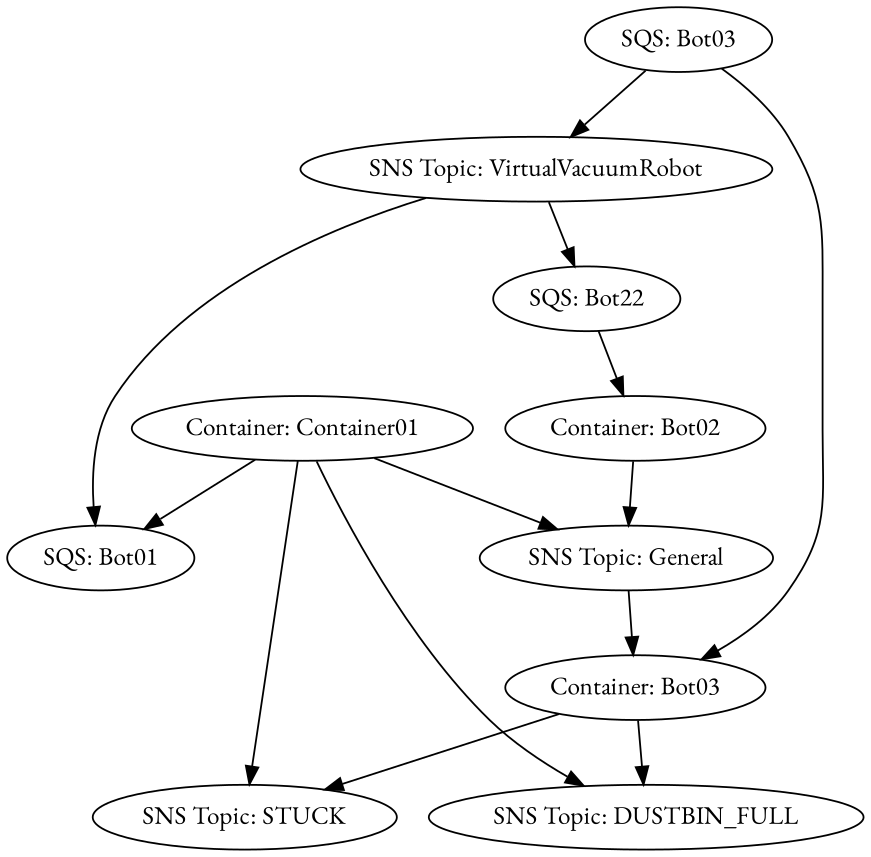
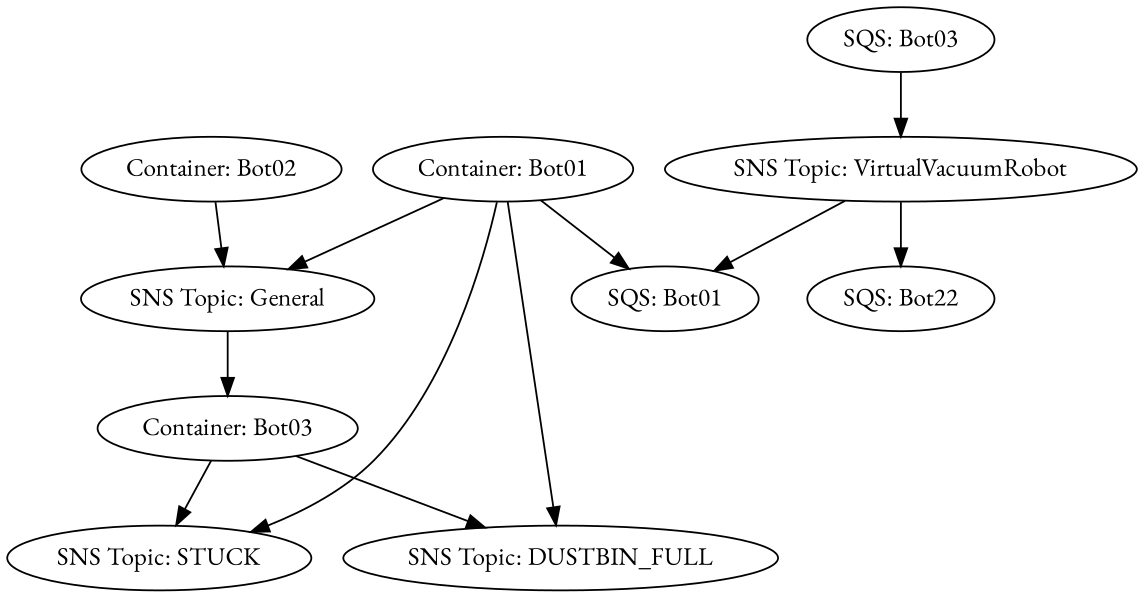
(608, 355) -> none
(823, 363) -> none
(302, 428) -> (503, 169)
